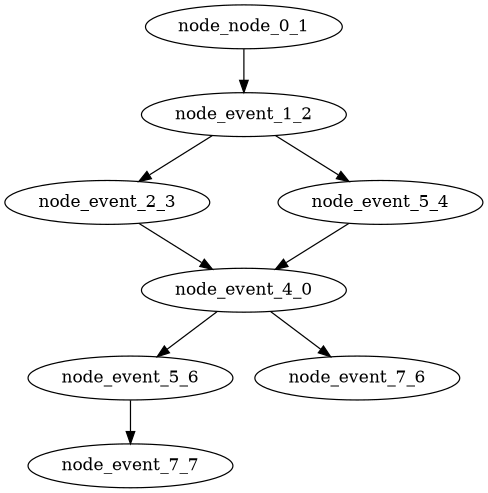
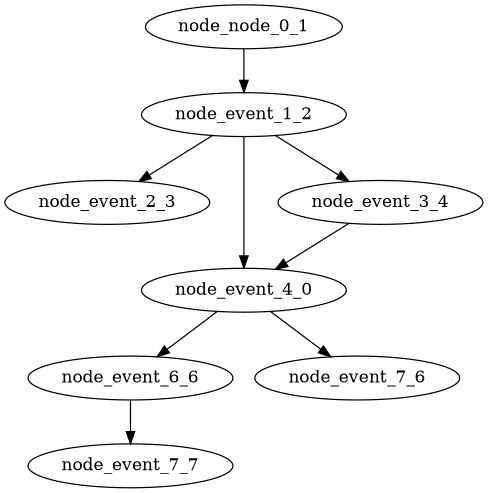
(380, 202) -> (380, 202)
(170, 243) -> (244, 196)
(130, 378) -> (130, 378)
